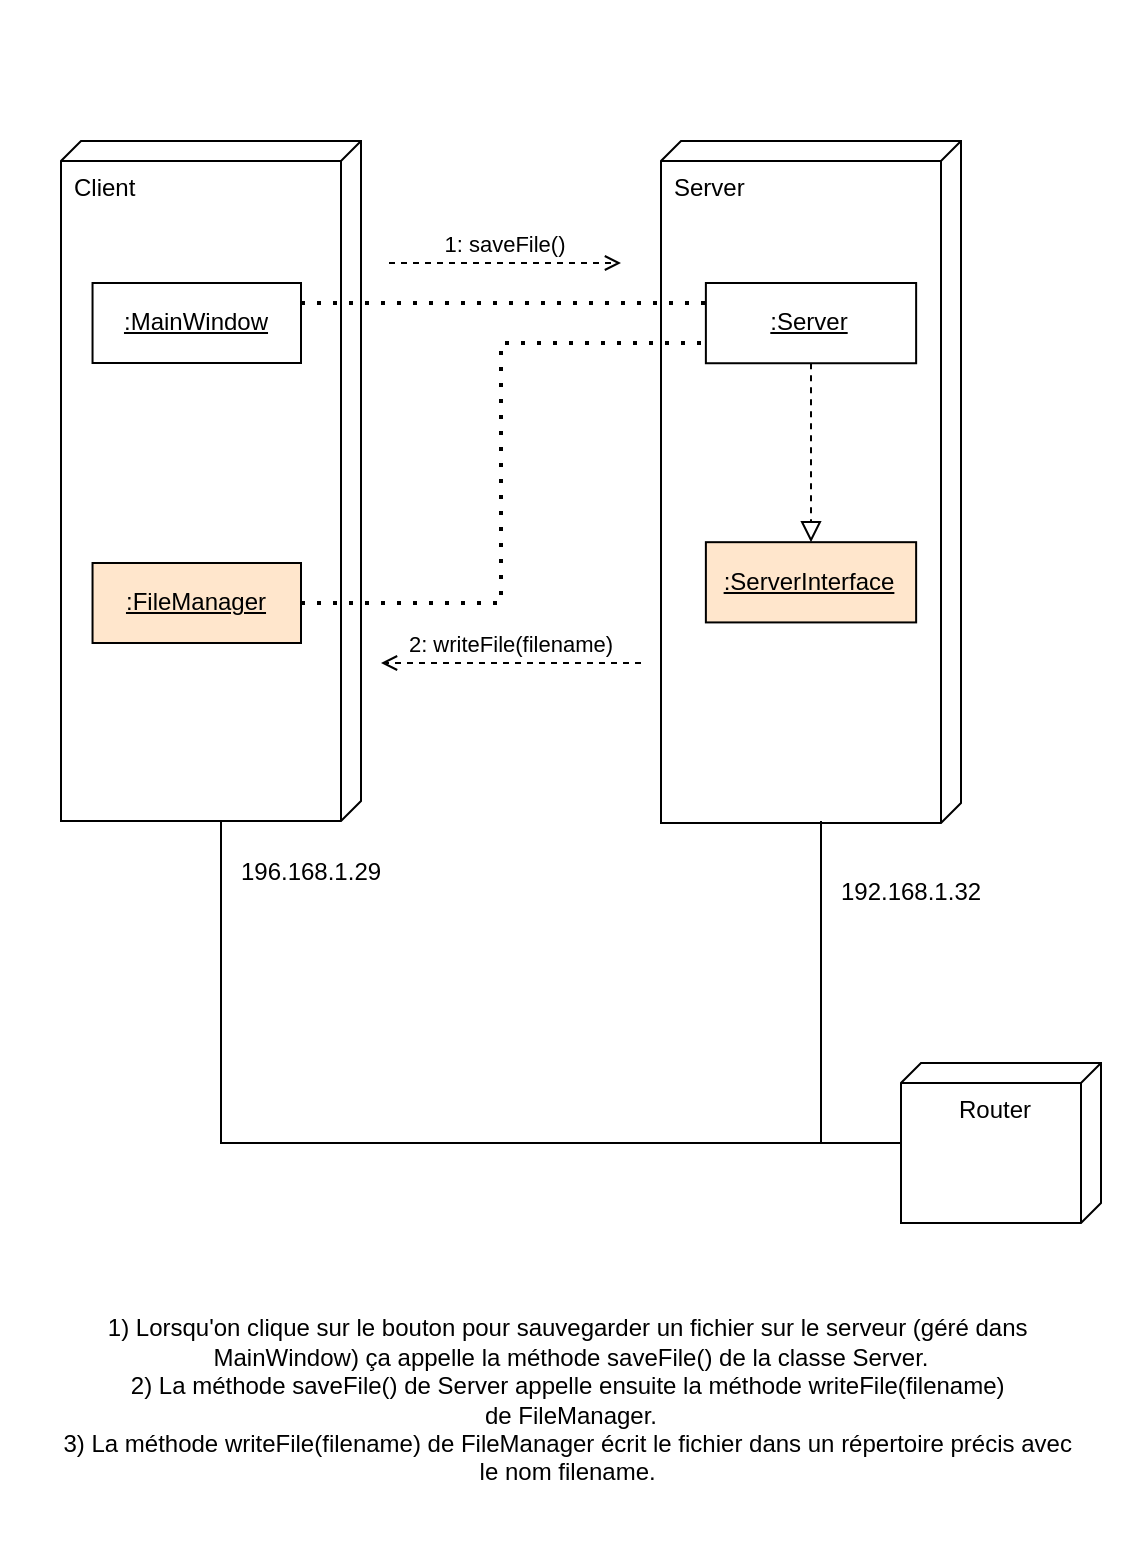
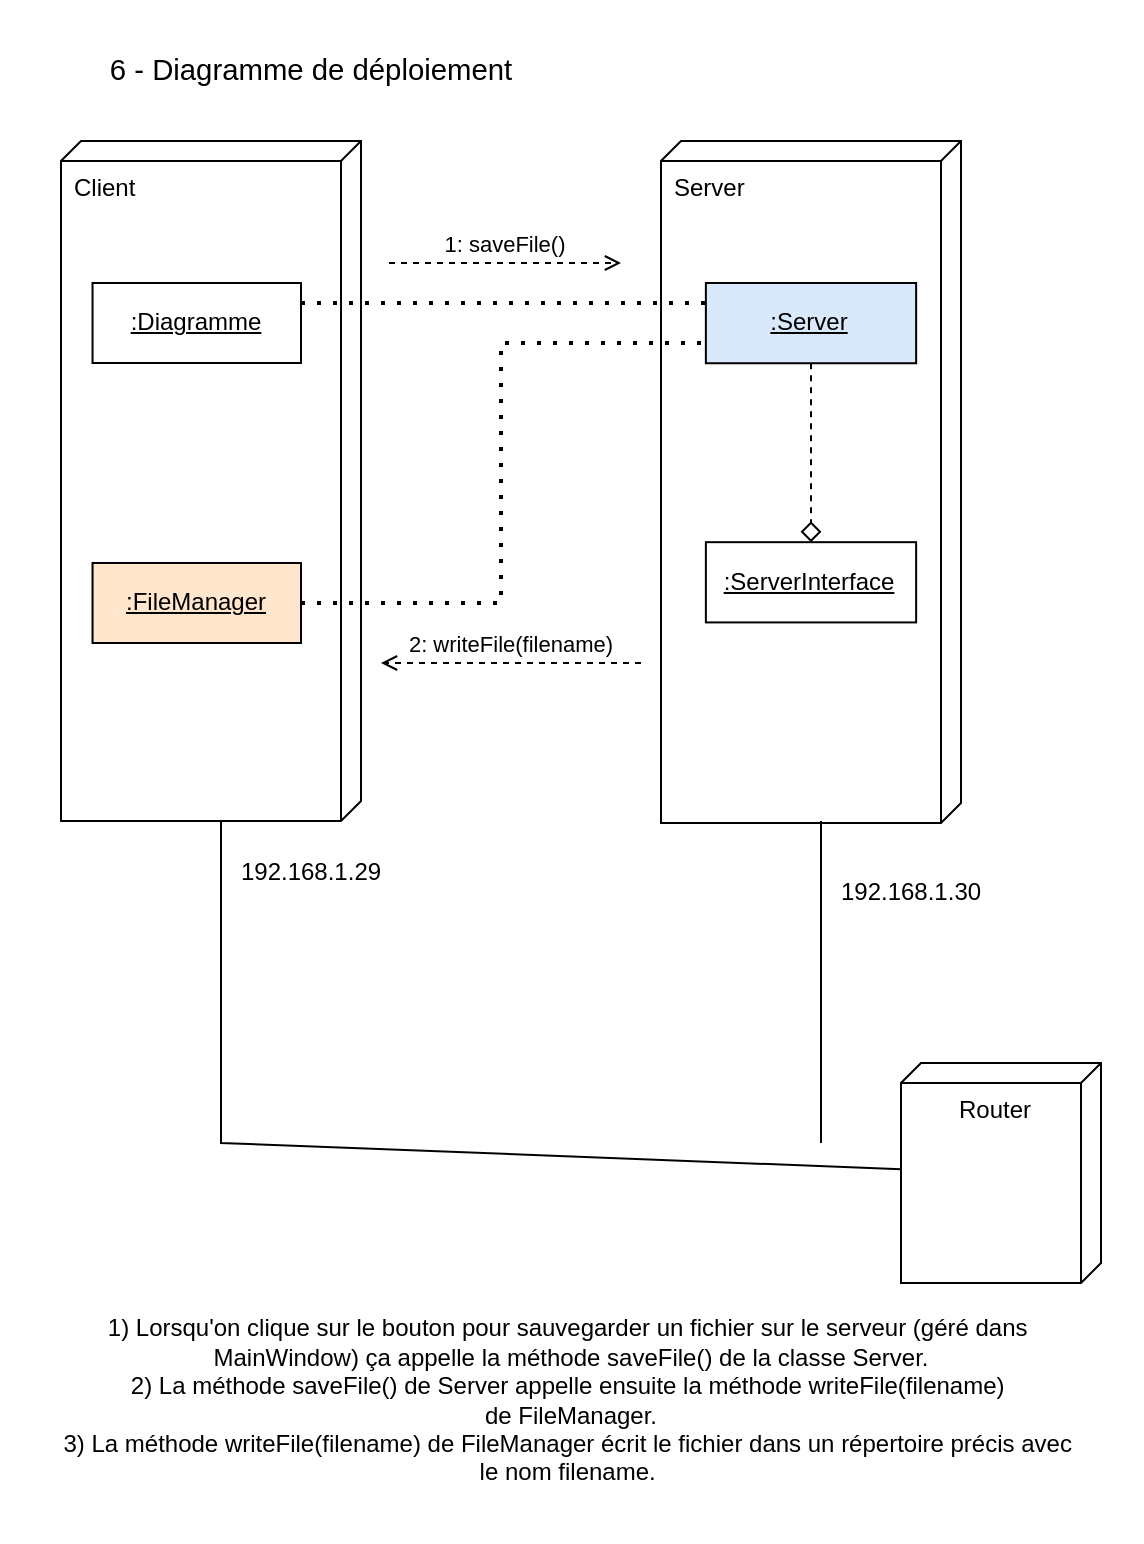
none -> (311, 71)
(197, 323) -> (197, 323)
(811, 323) -> (811, 323)
(811, 520) -> (811, 521)
(811, 582) -> (811, 582)
(312, 873) -> (312, 873)
(912, 893) -> (912, 893)
(1001, 1143) -> (1001, 1173)
